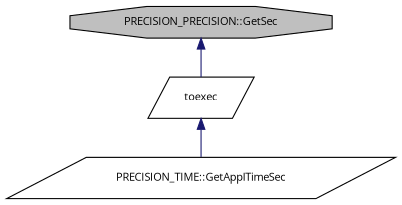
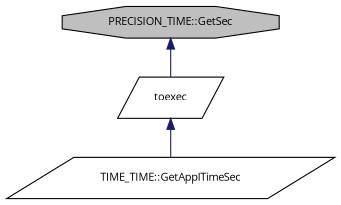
(201, 22) -> (171, 22)
(201, 178) -> (171, 178)
